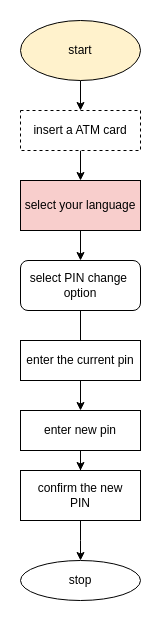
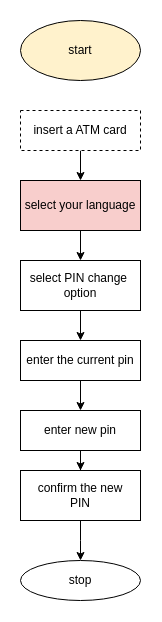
(81, 100) -> none
(81, 286) -> (81, 286)
(81, 335) -> (81, 332)
